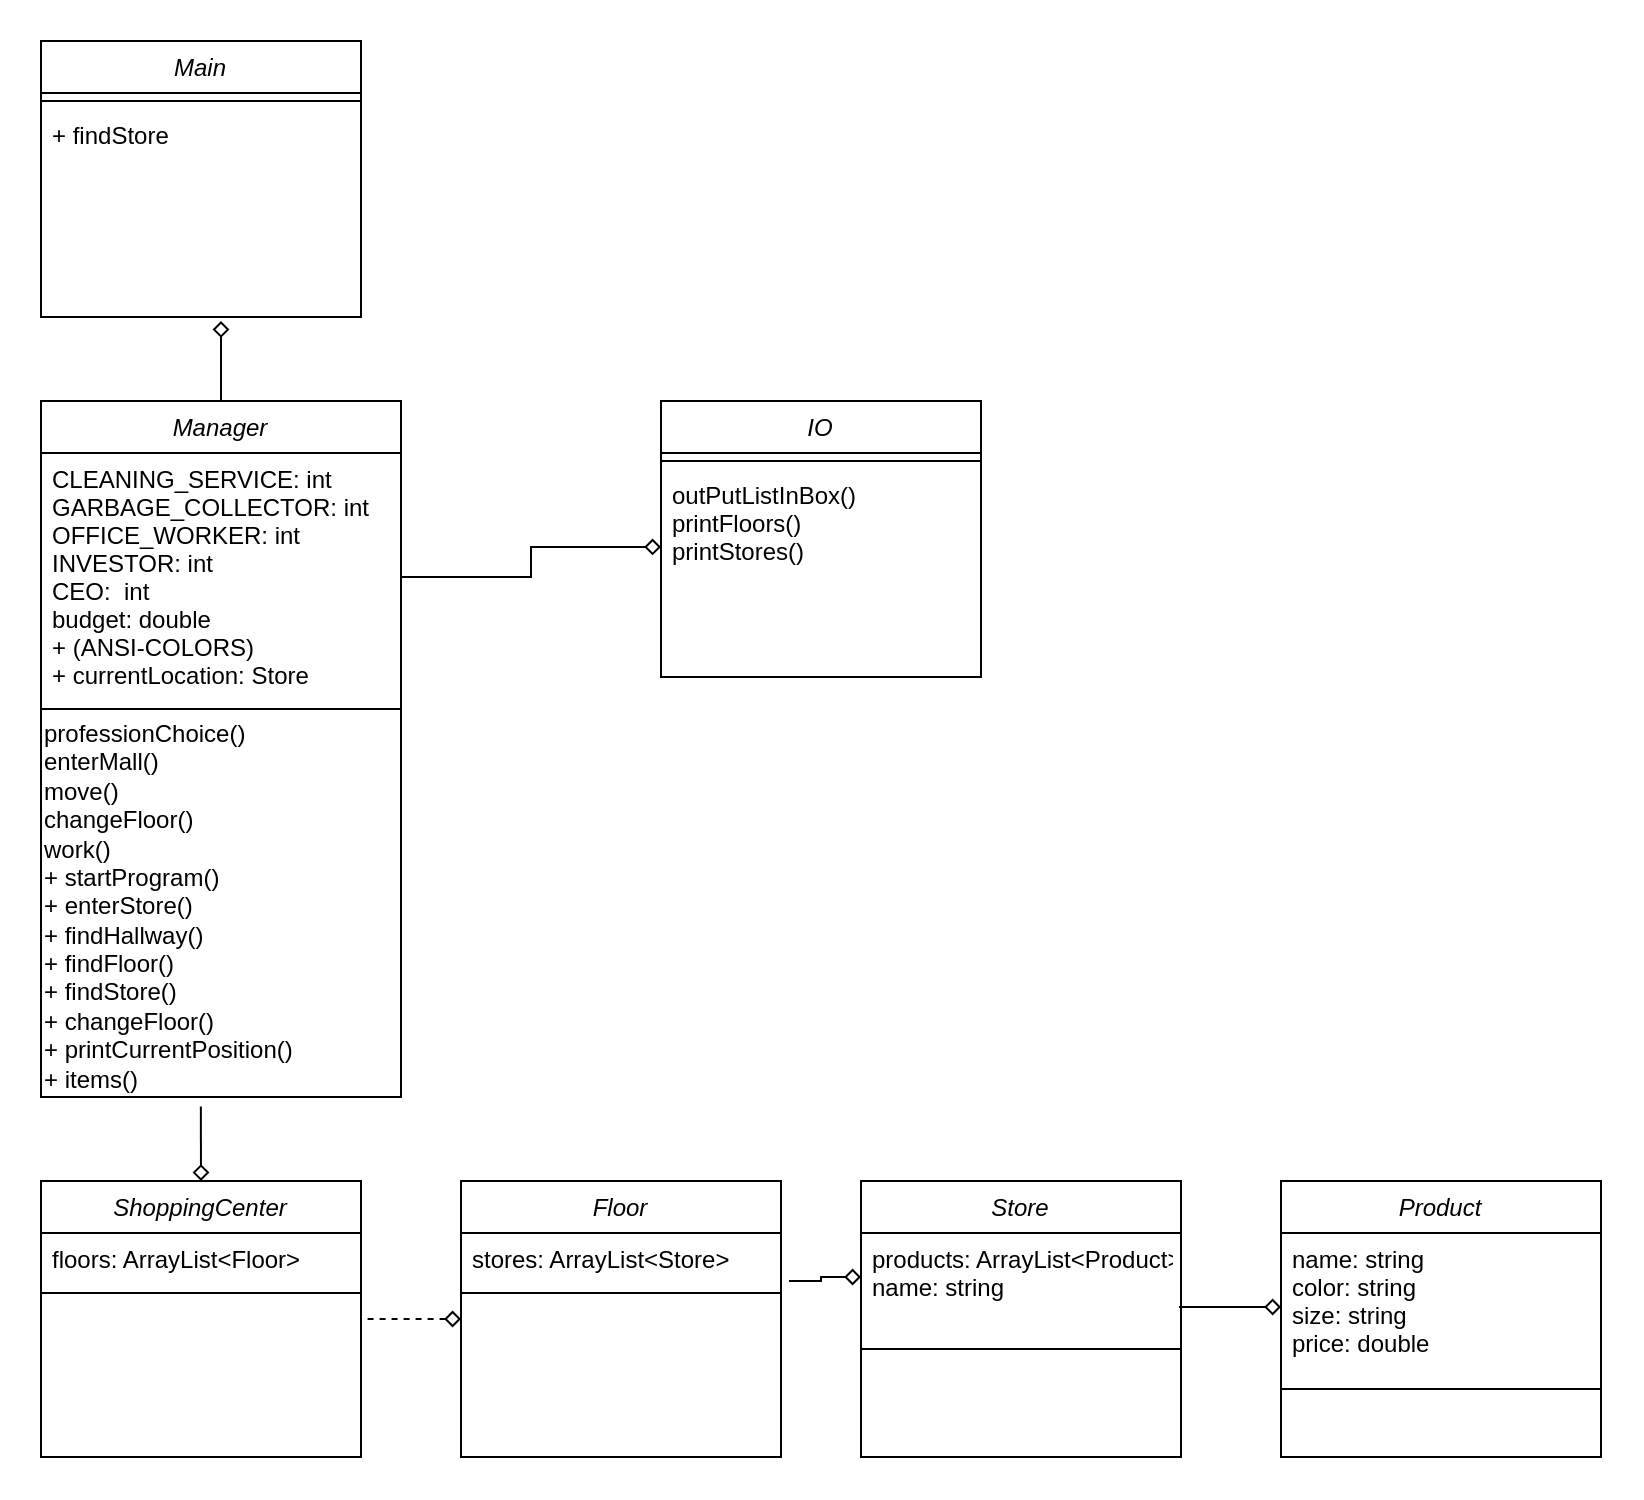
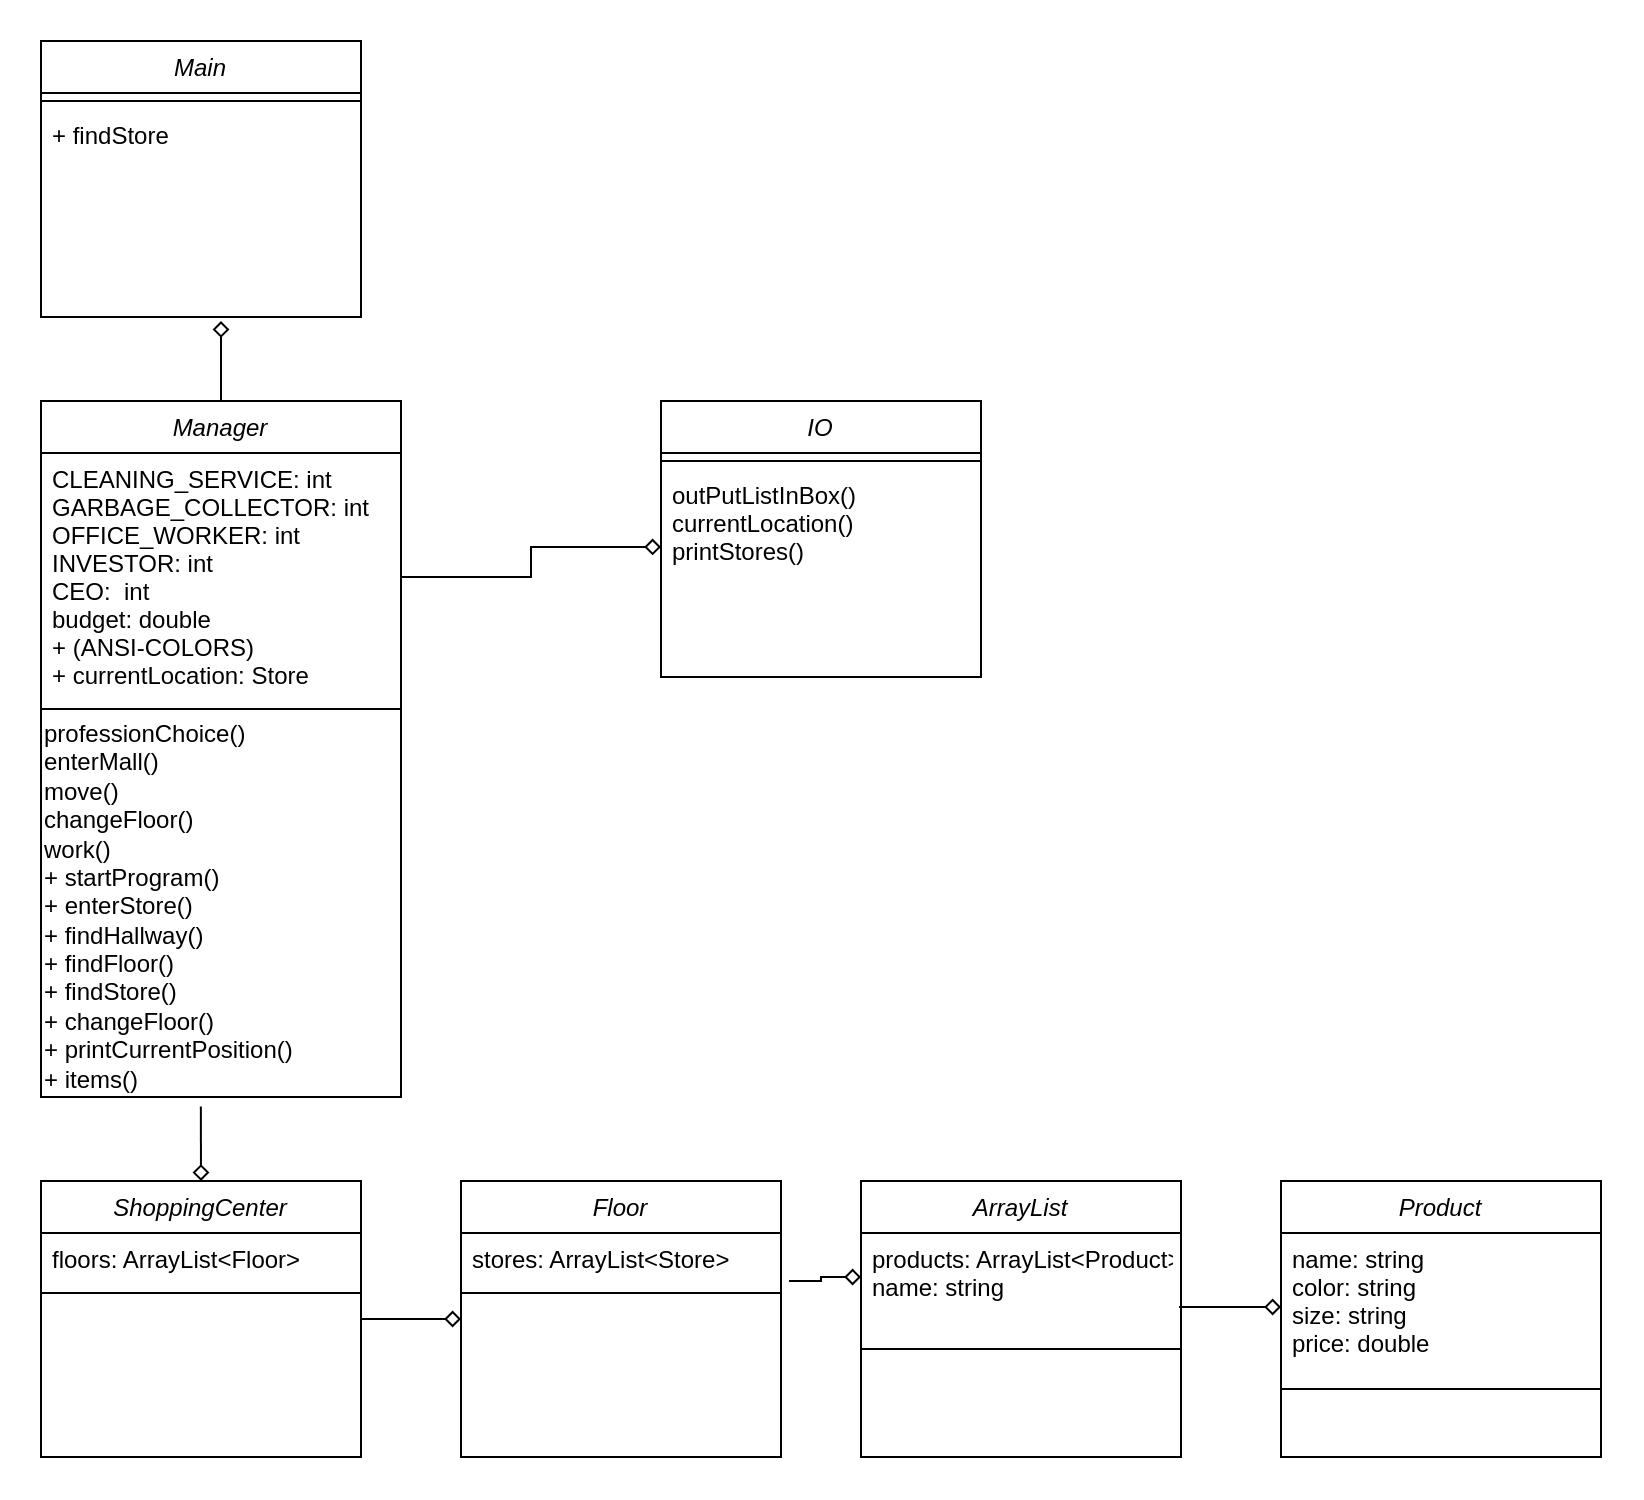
(783, 496) -> (783, 496)
(1020, 1208) -> (1020, 1208)
(402, 1319) -> (402, 1319)
